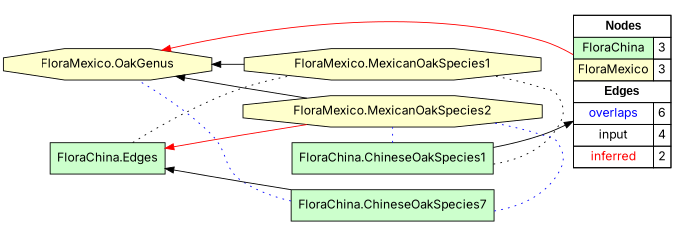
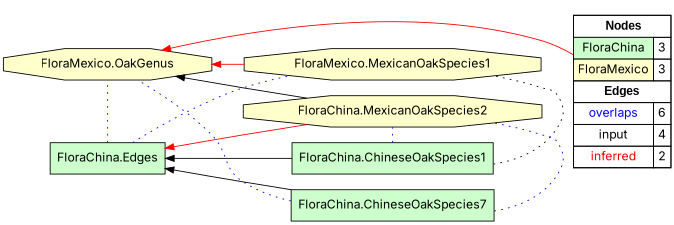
(233, 64) -> (233, 64)
(209, 102) -> (209, 102)
none -> (108, 111)
(393, 111) -> (393, 111)
(530, 139) -> (233, 158)
